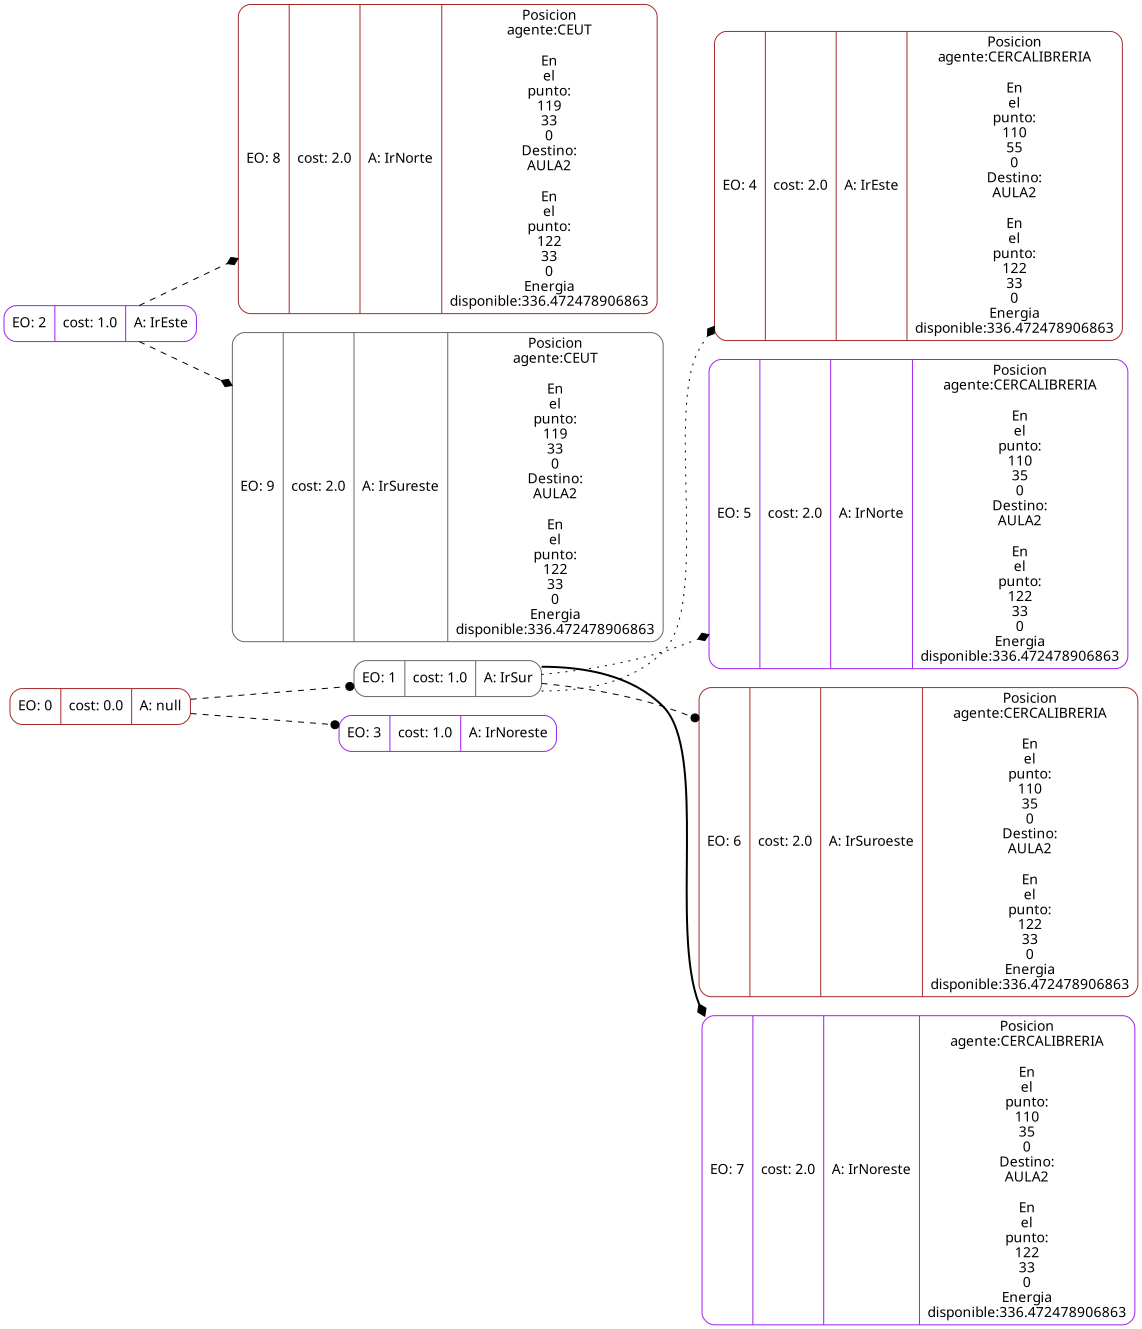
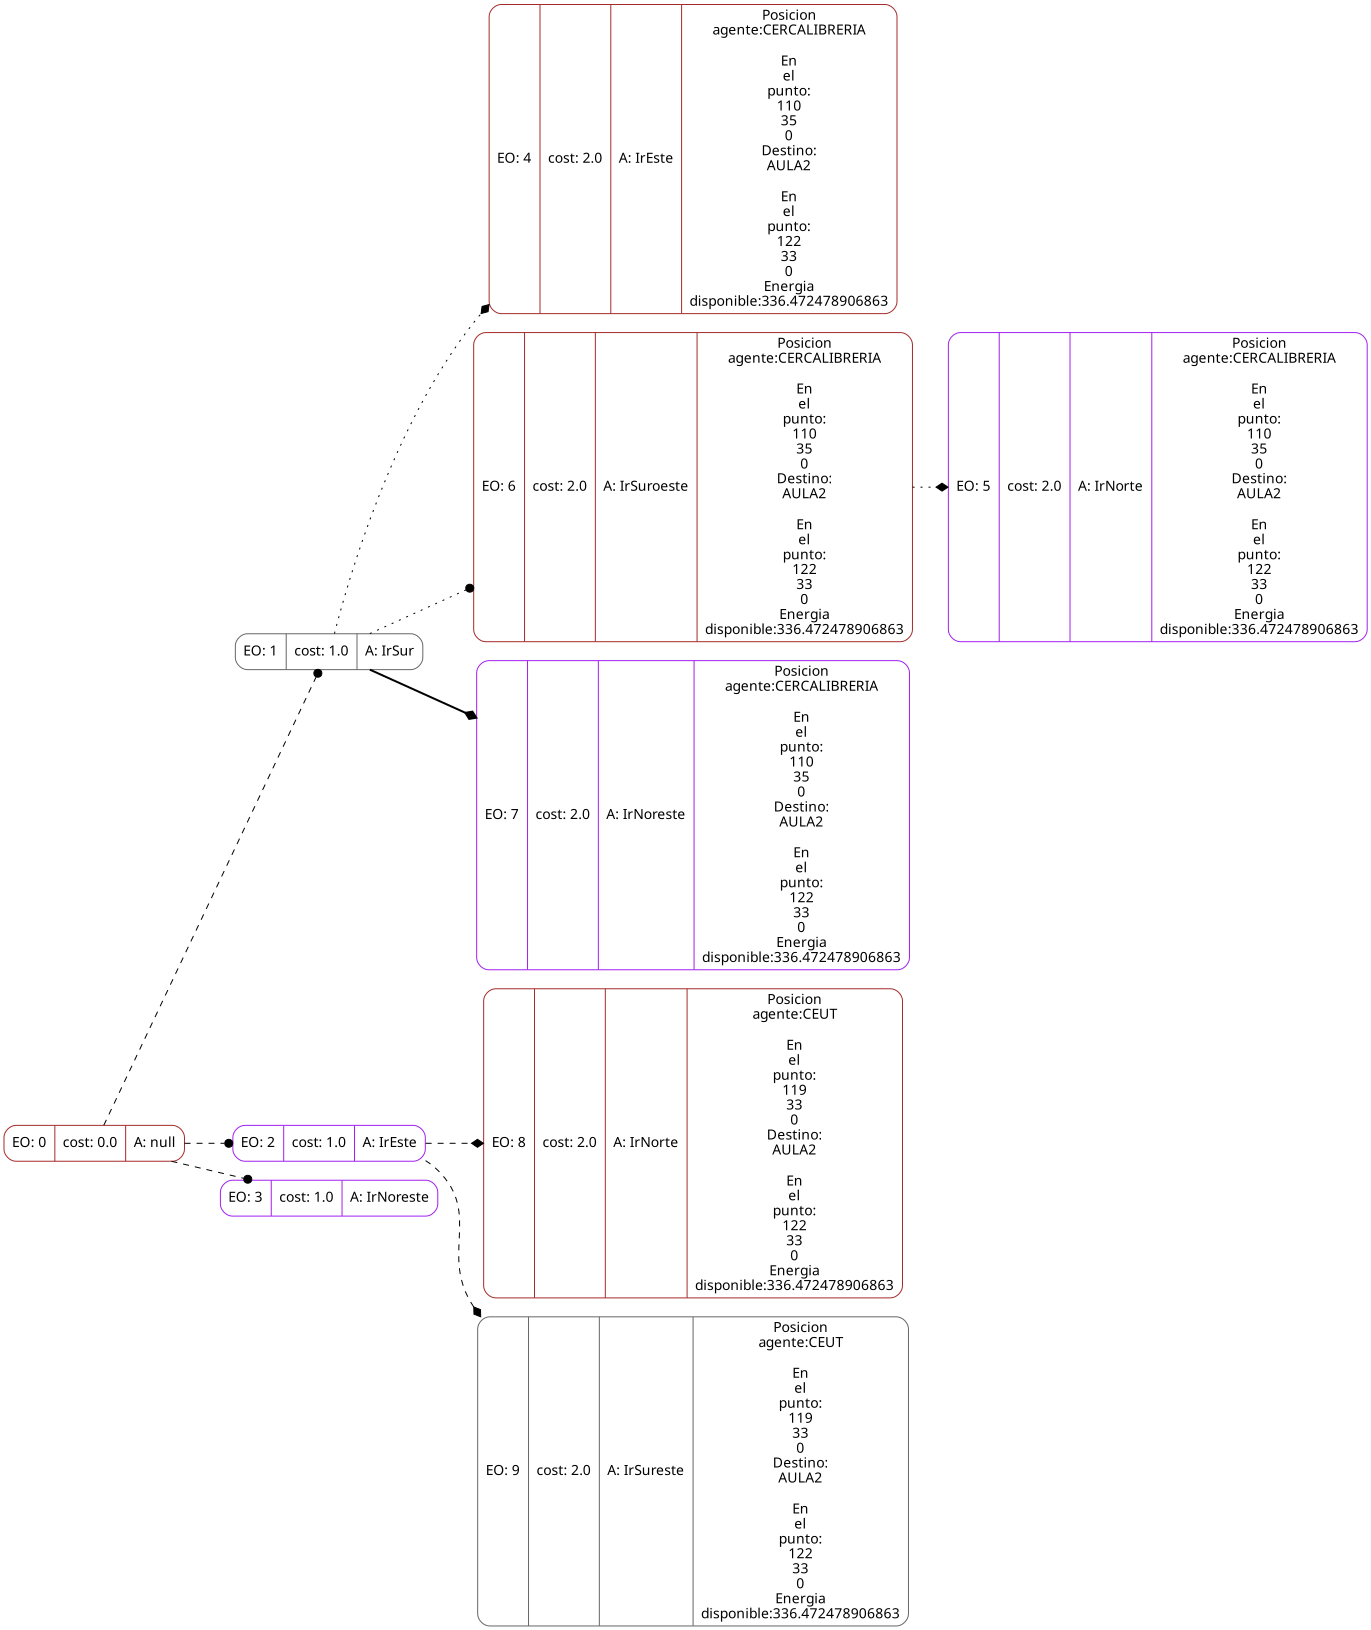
(1015, 148) -> (789, 121)
(621, 663) -> (924, 487)
(618, 695) -> (418, 612)
none -> (205, 1143)
